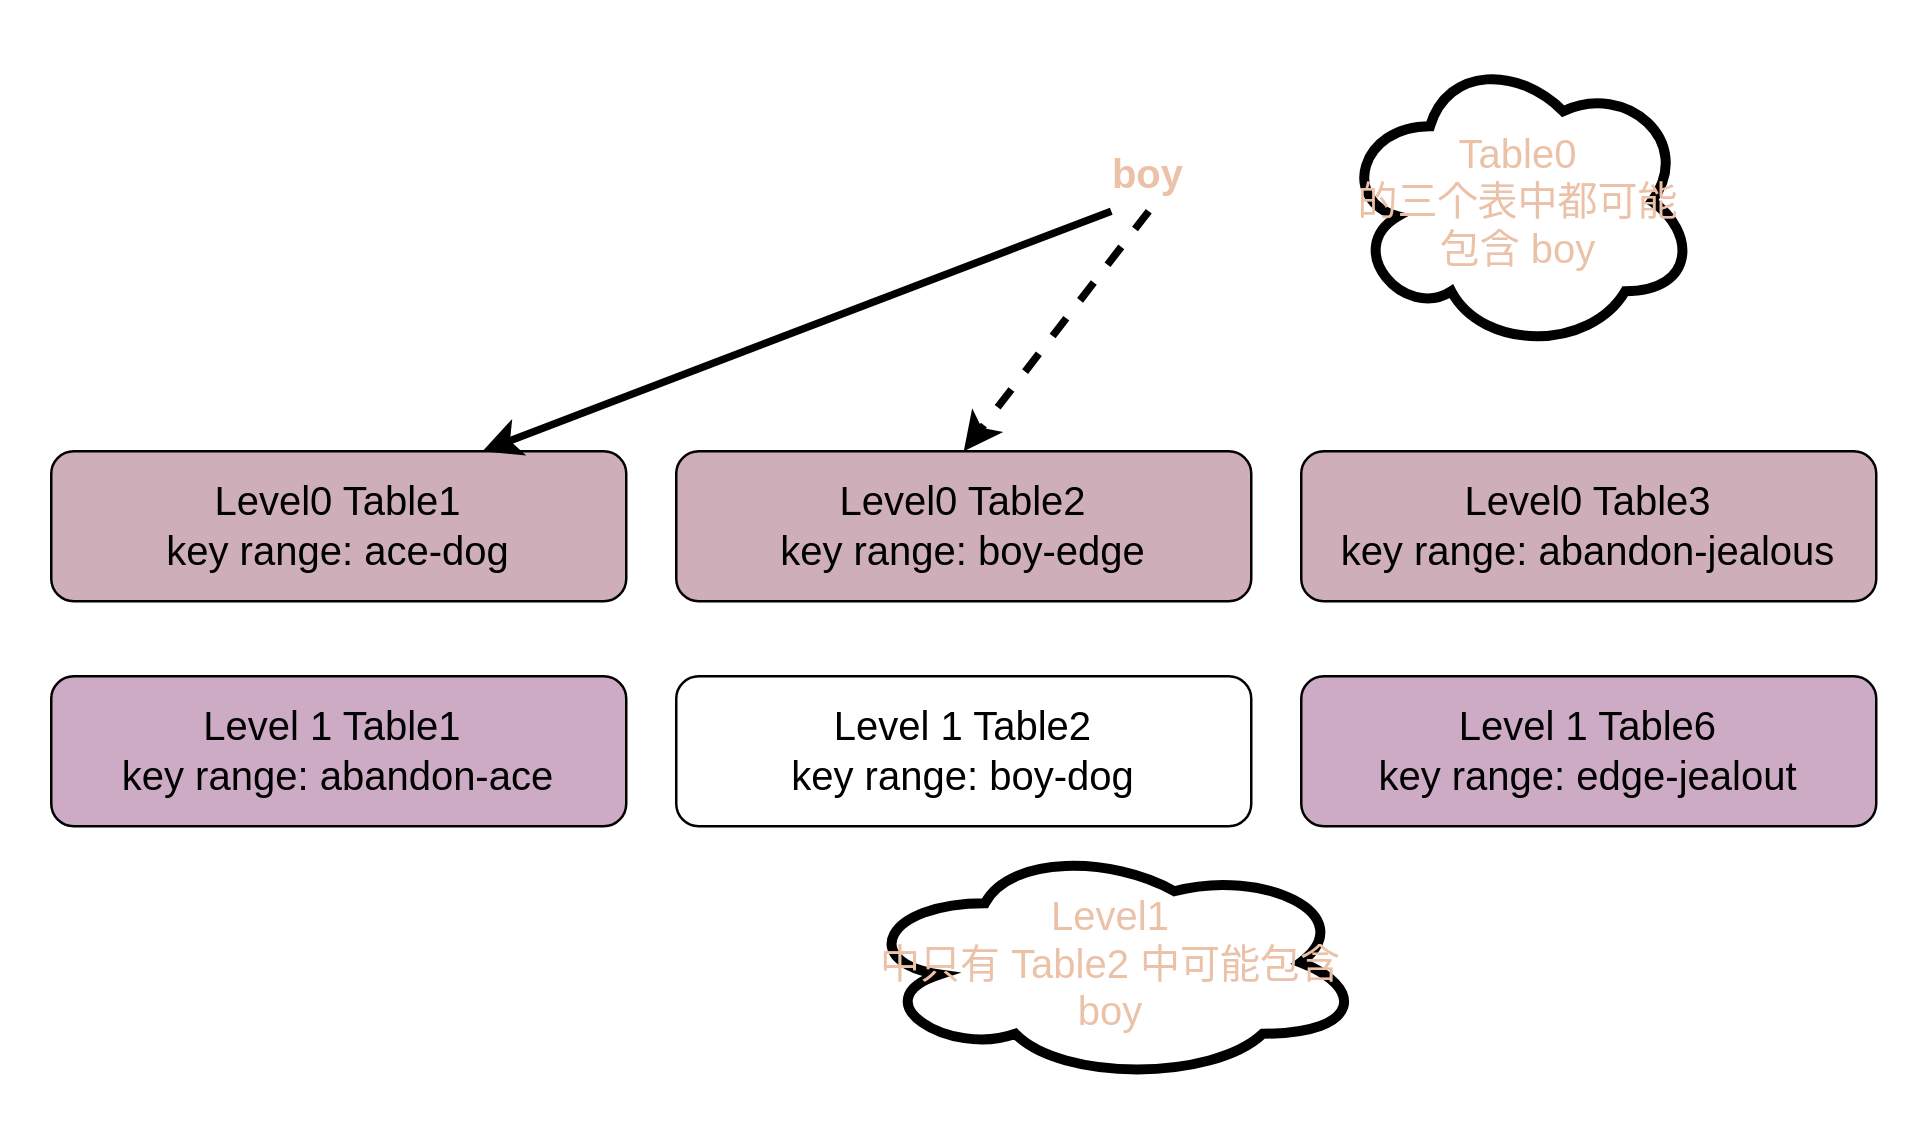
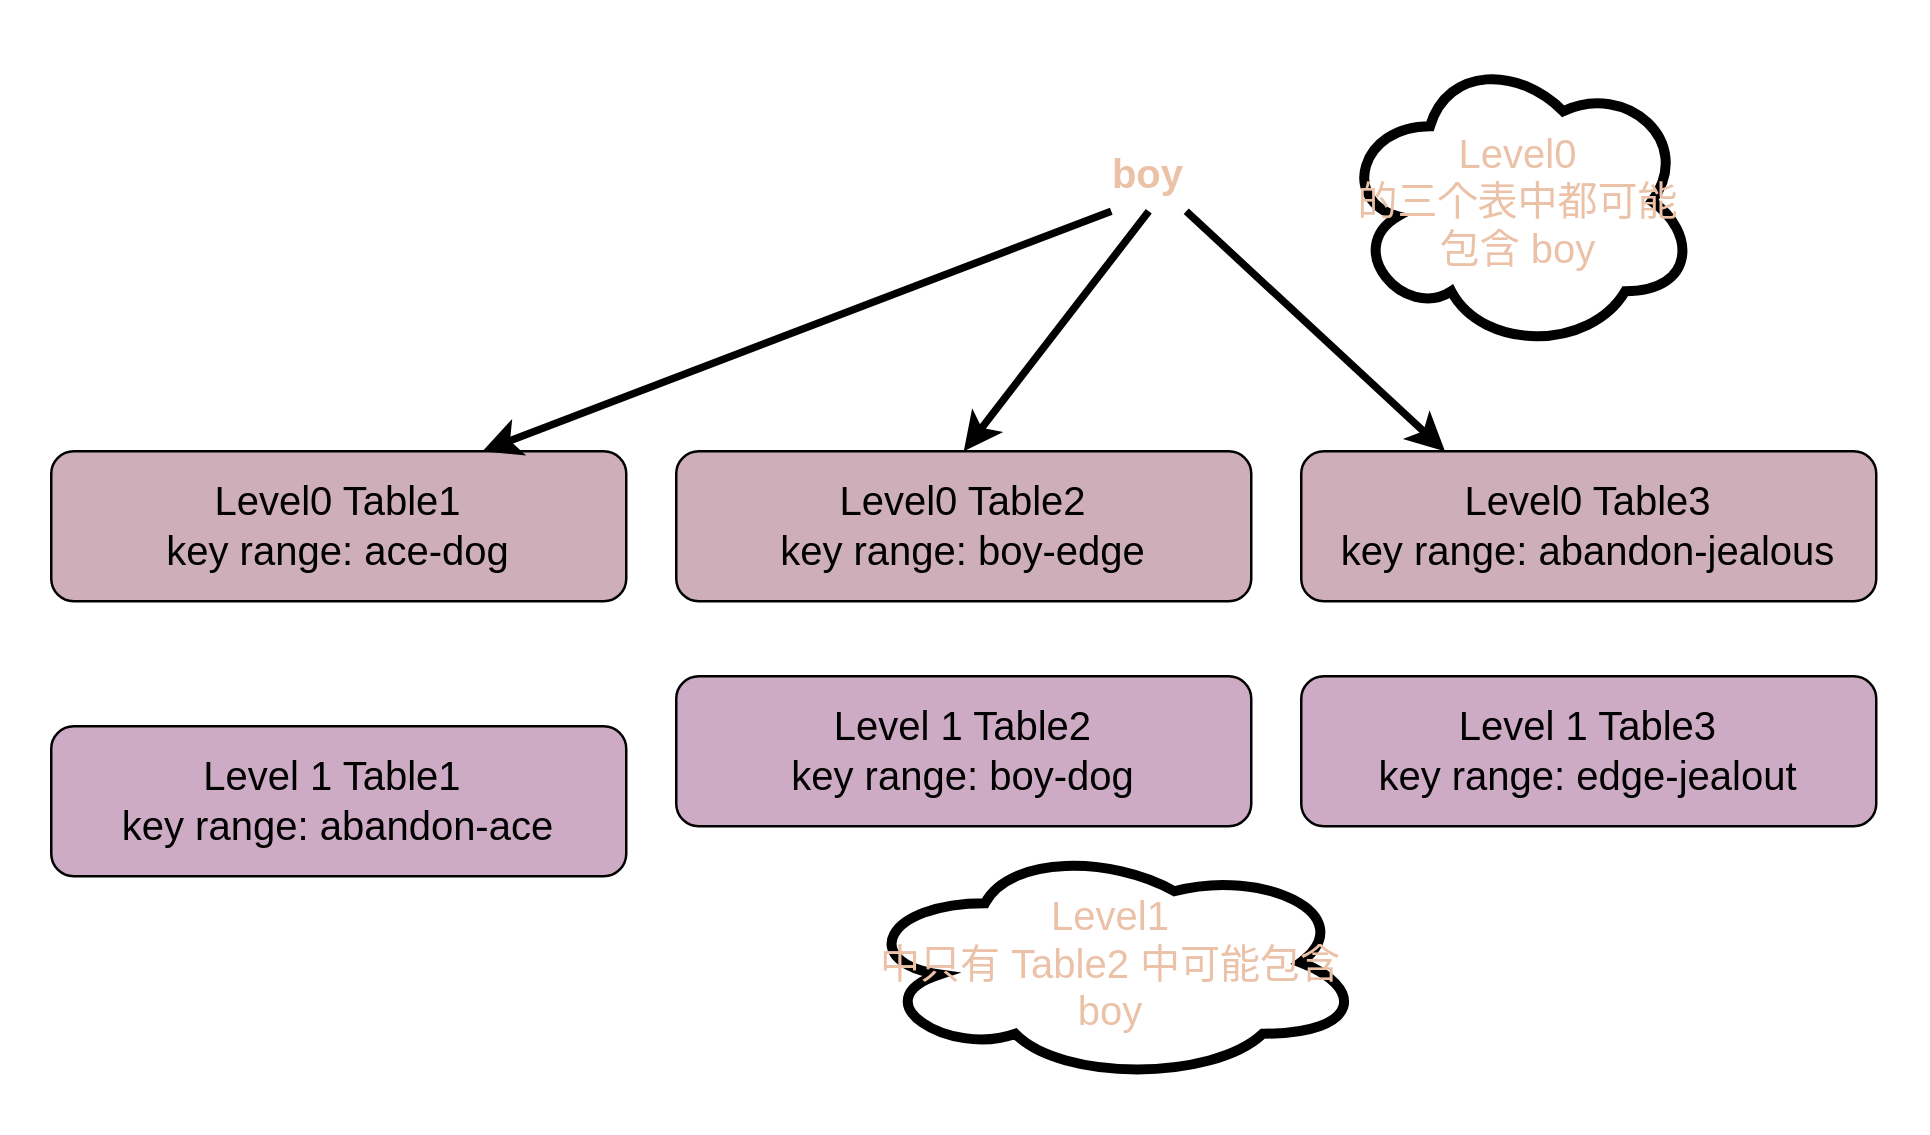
(1519, 201) -> (1519, 201)
none -> (1306, 322)
(991, 416) -> (991, 416)
(339, 751) -> (339, 801)
(964, 751) -> (964, 751)
(1589, 751) -> (1589, 751)
